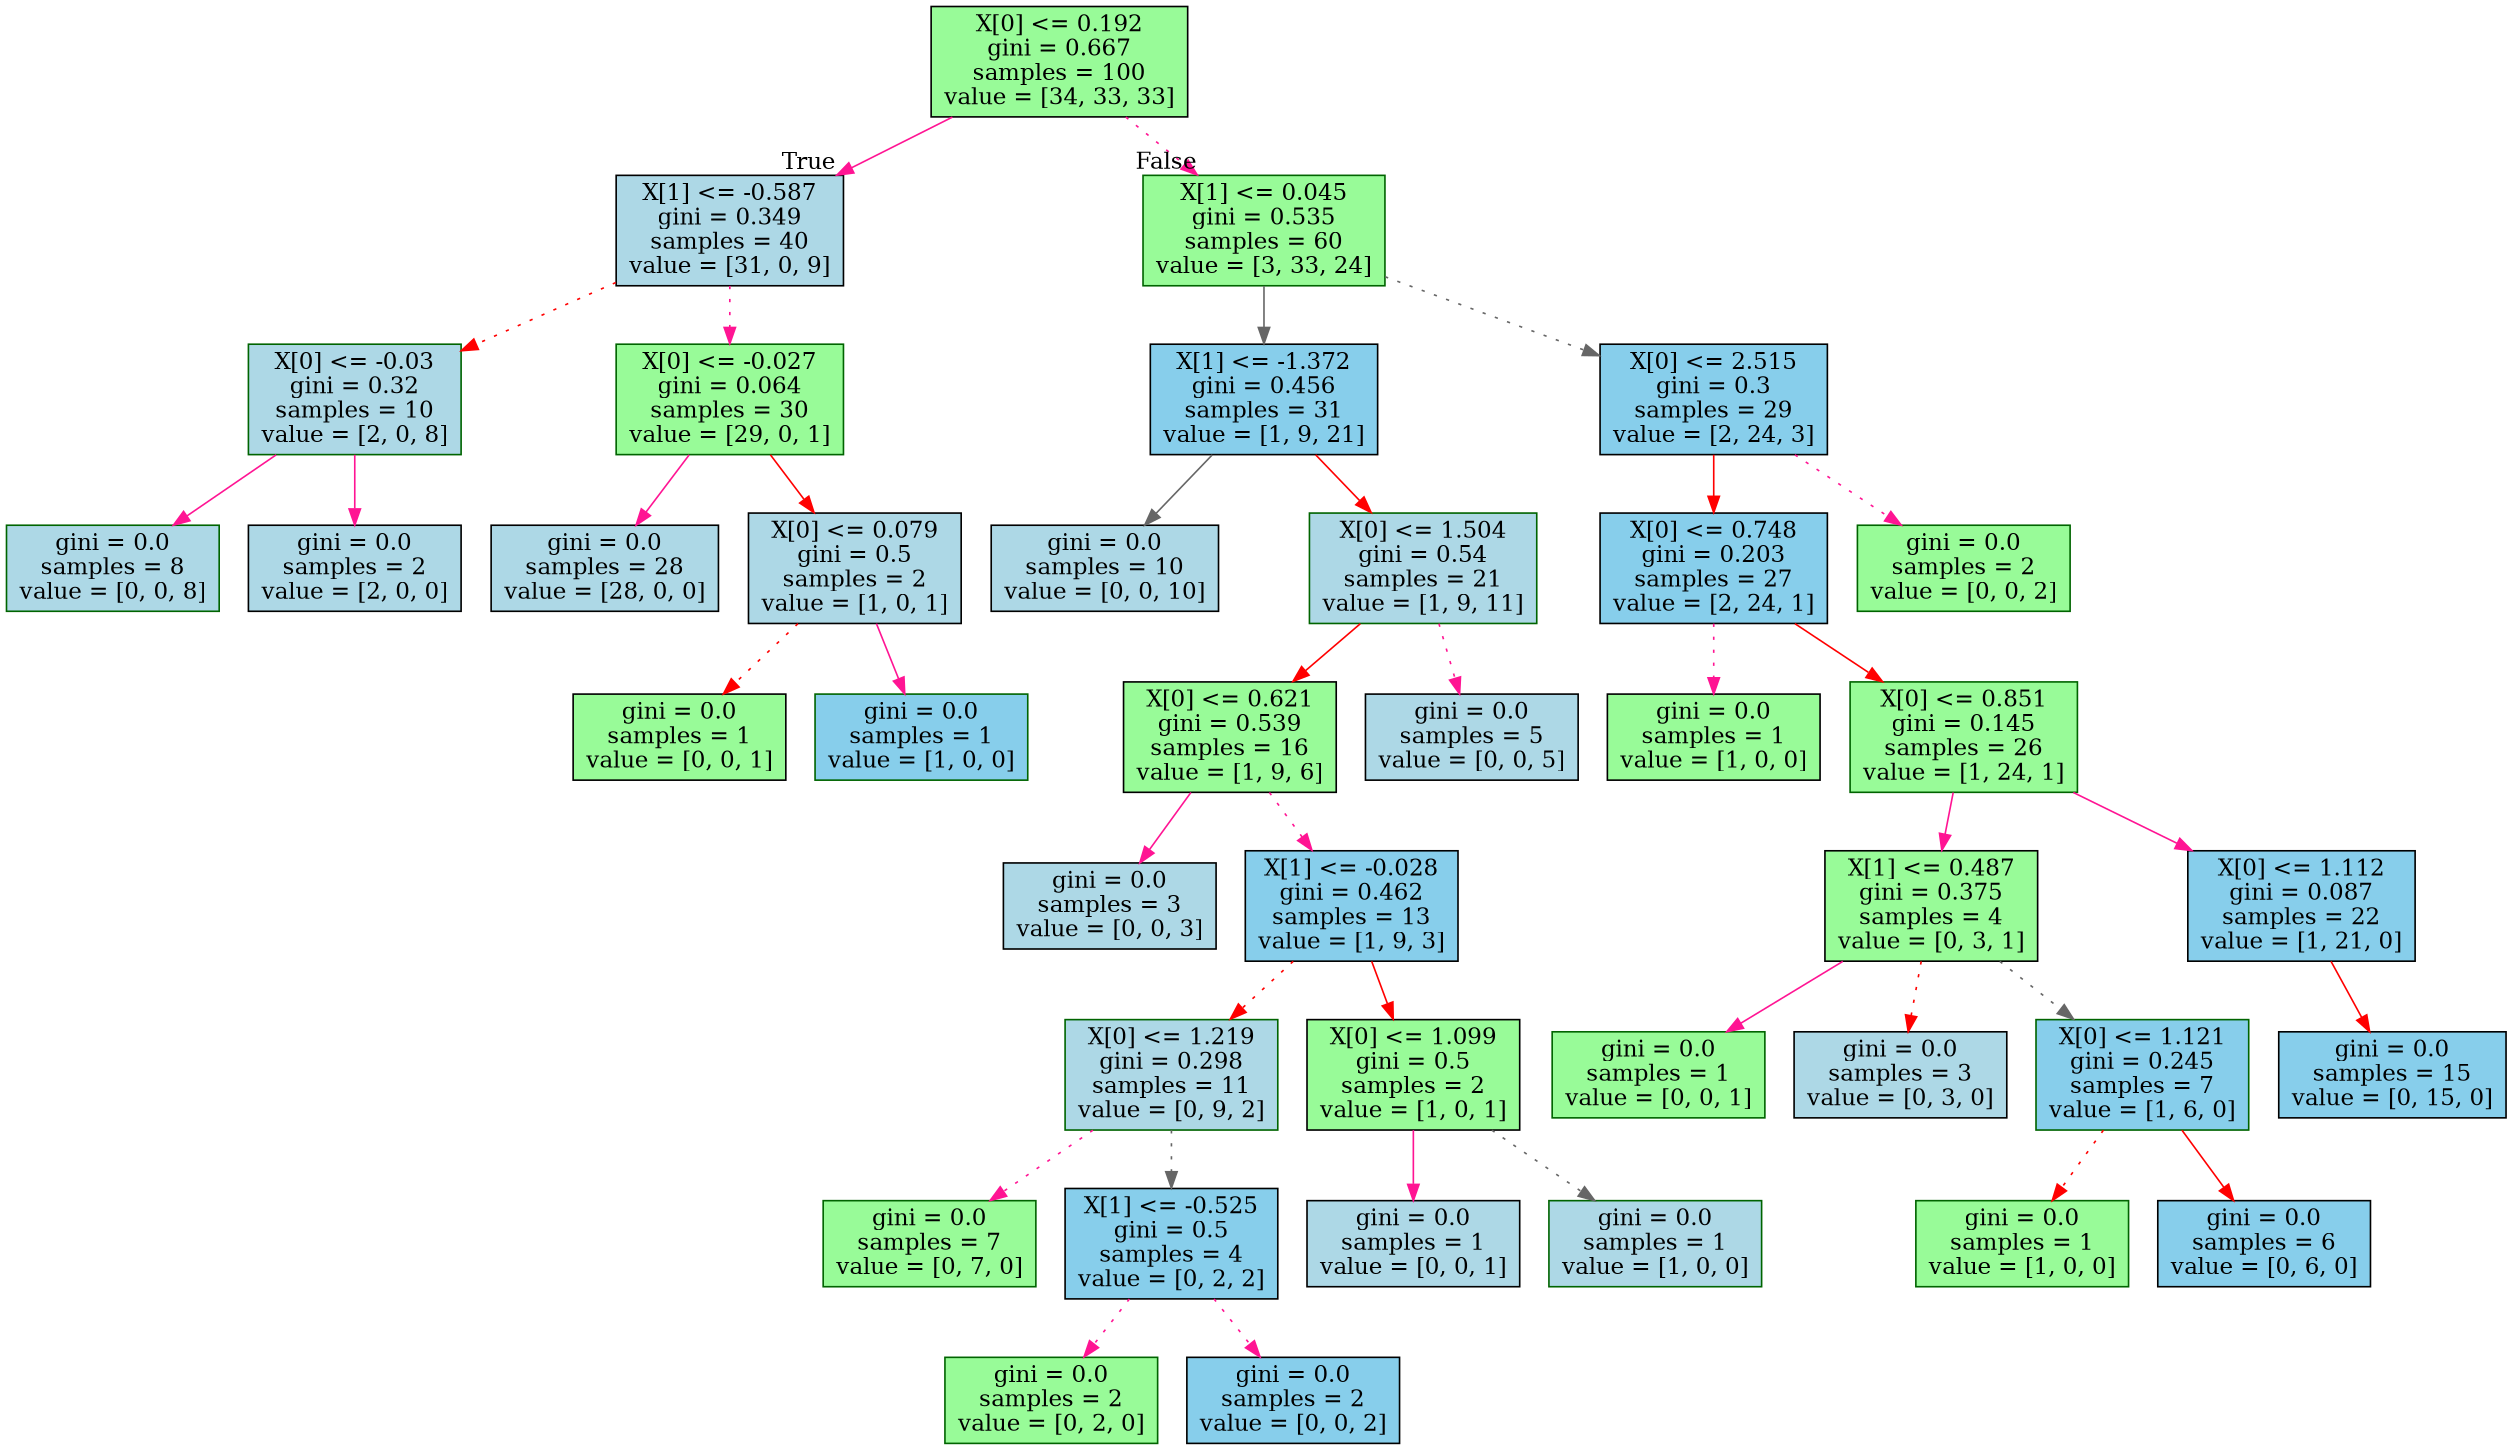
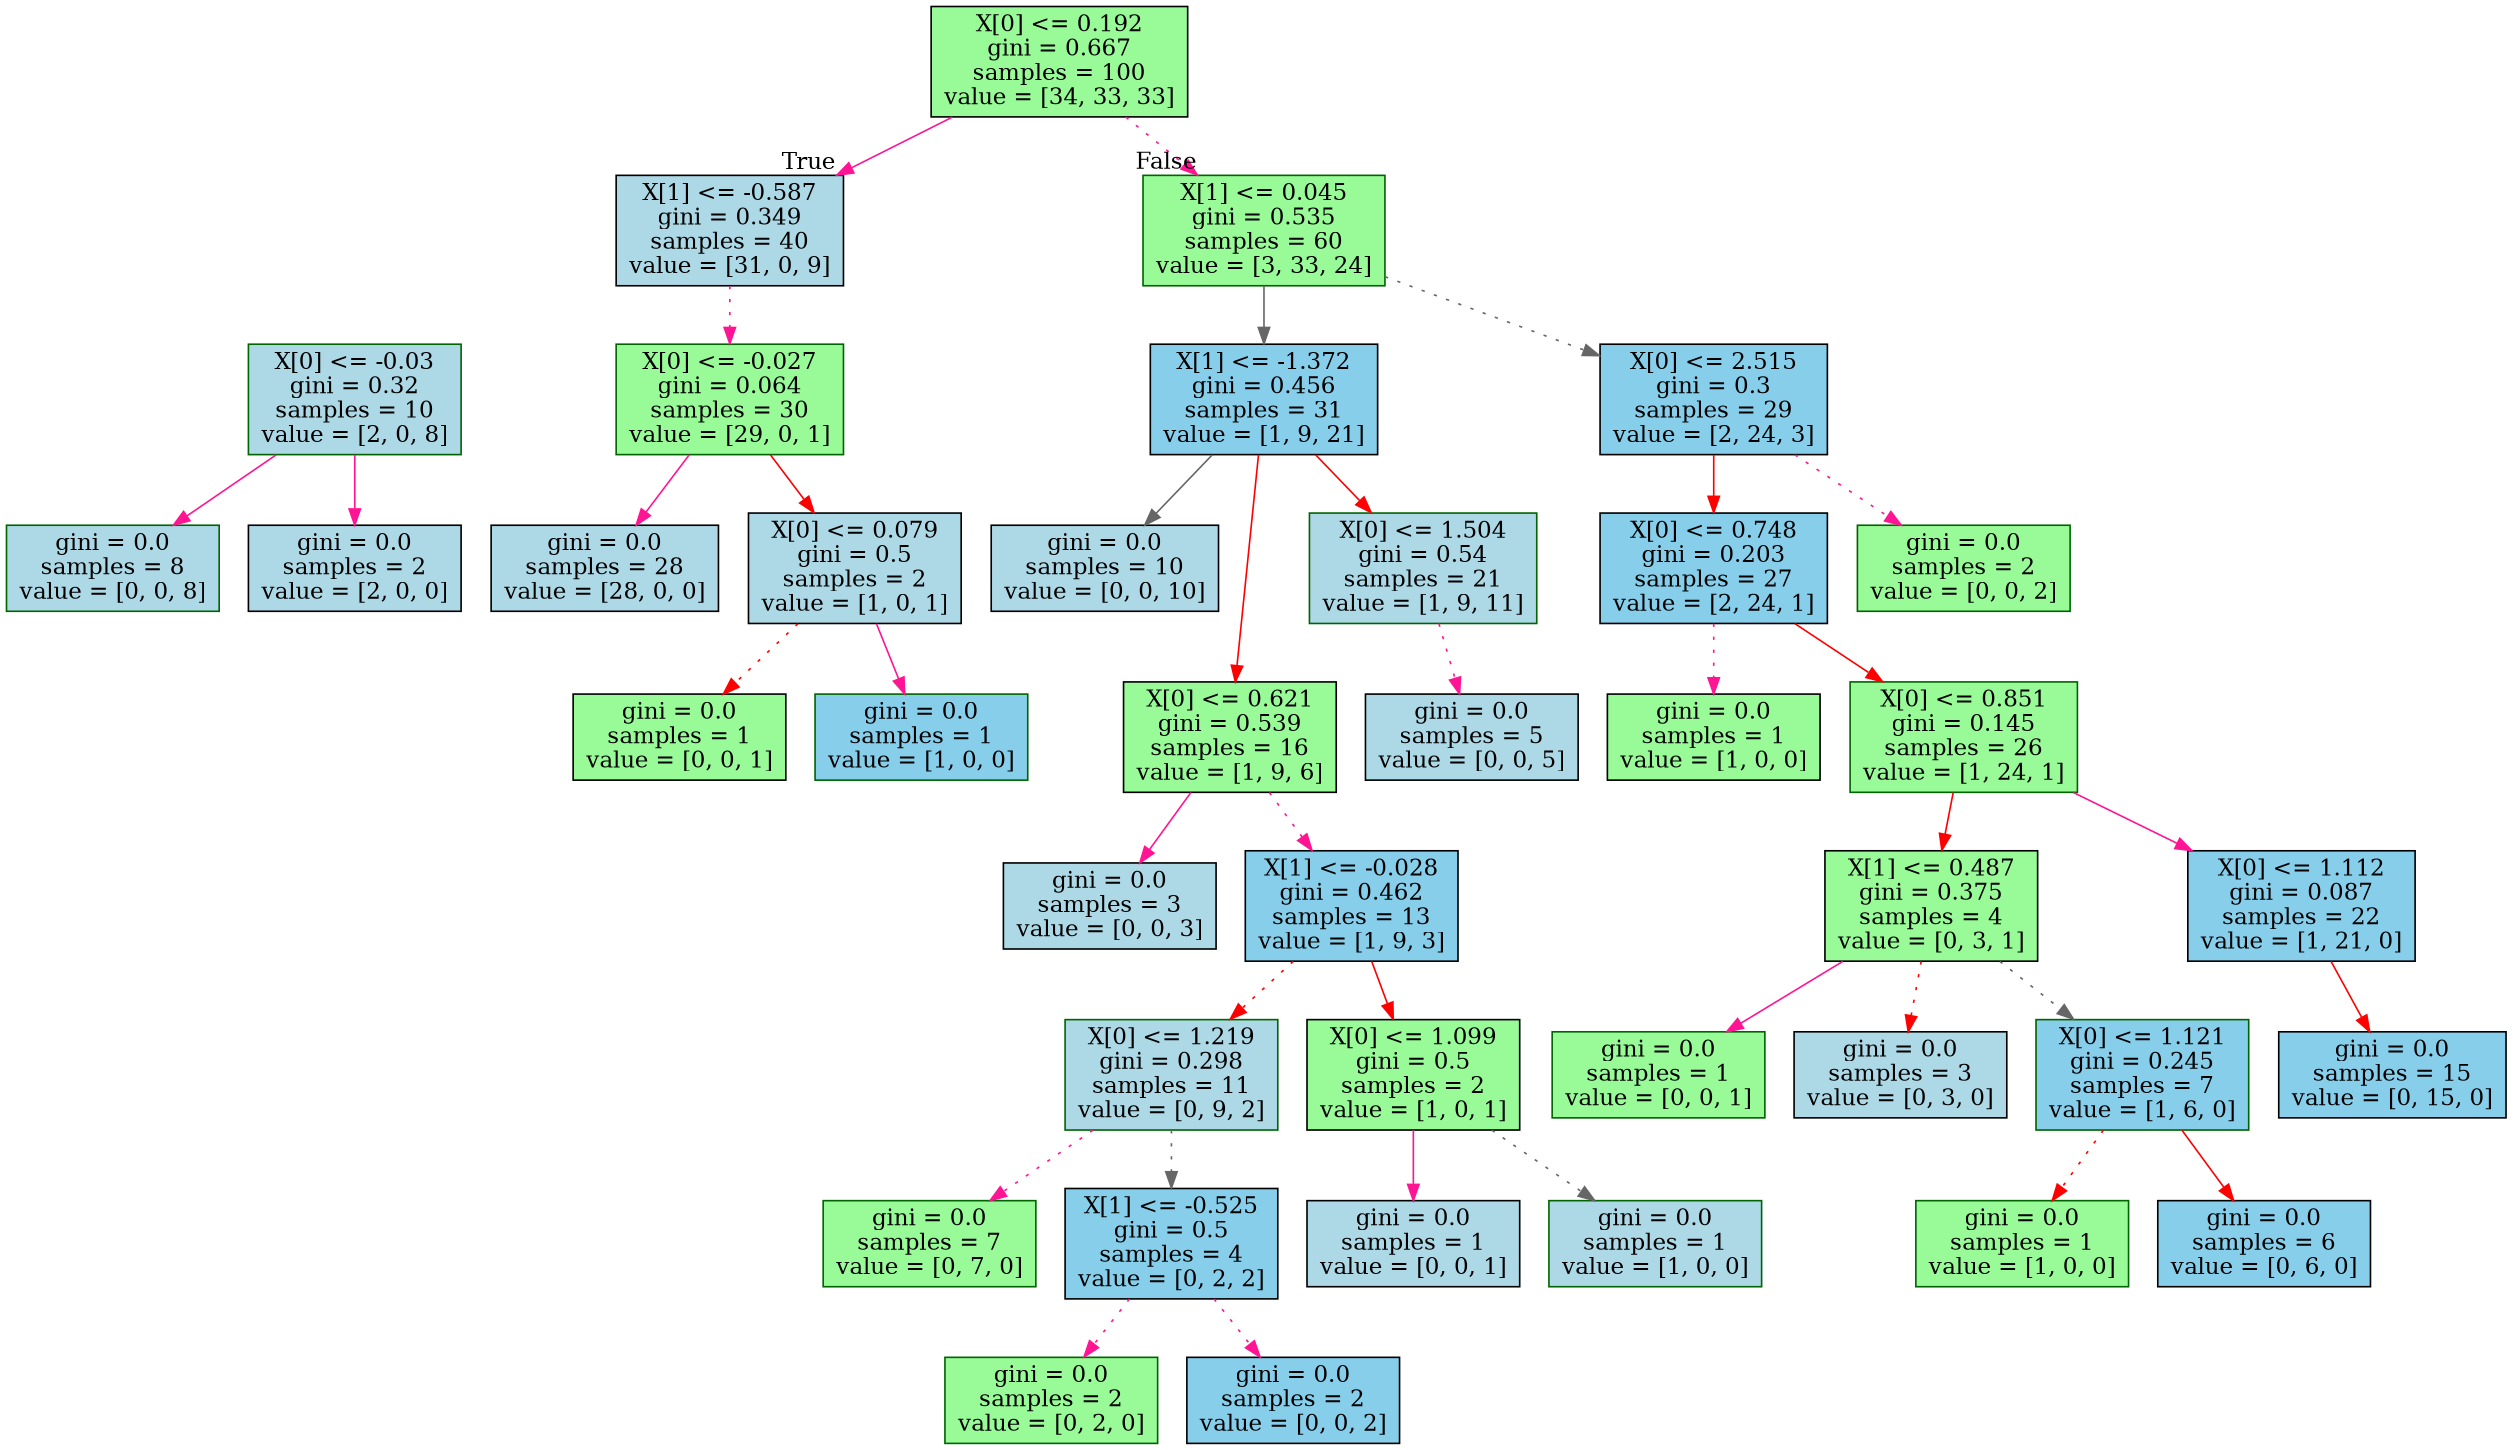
(546, 313) -> none
(1333, 647) -> (1248, 560)
(1949, 813) -> (1949, 813)
